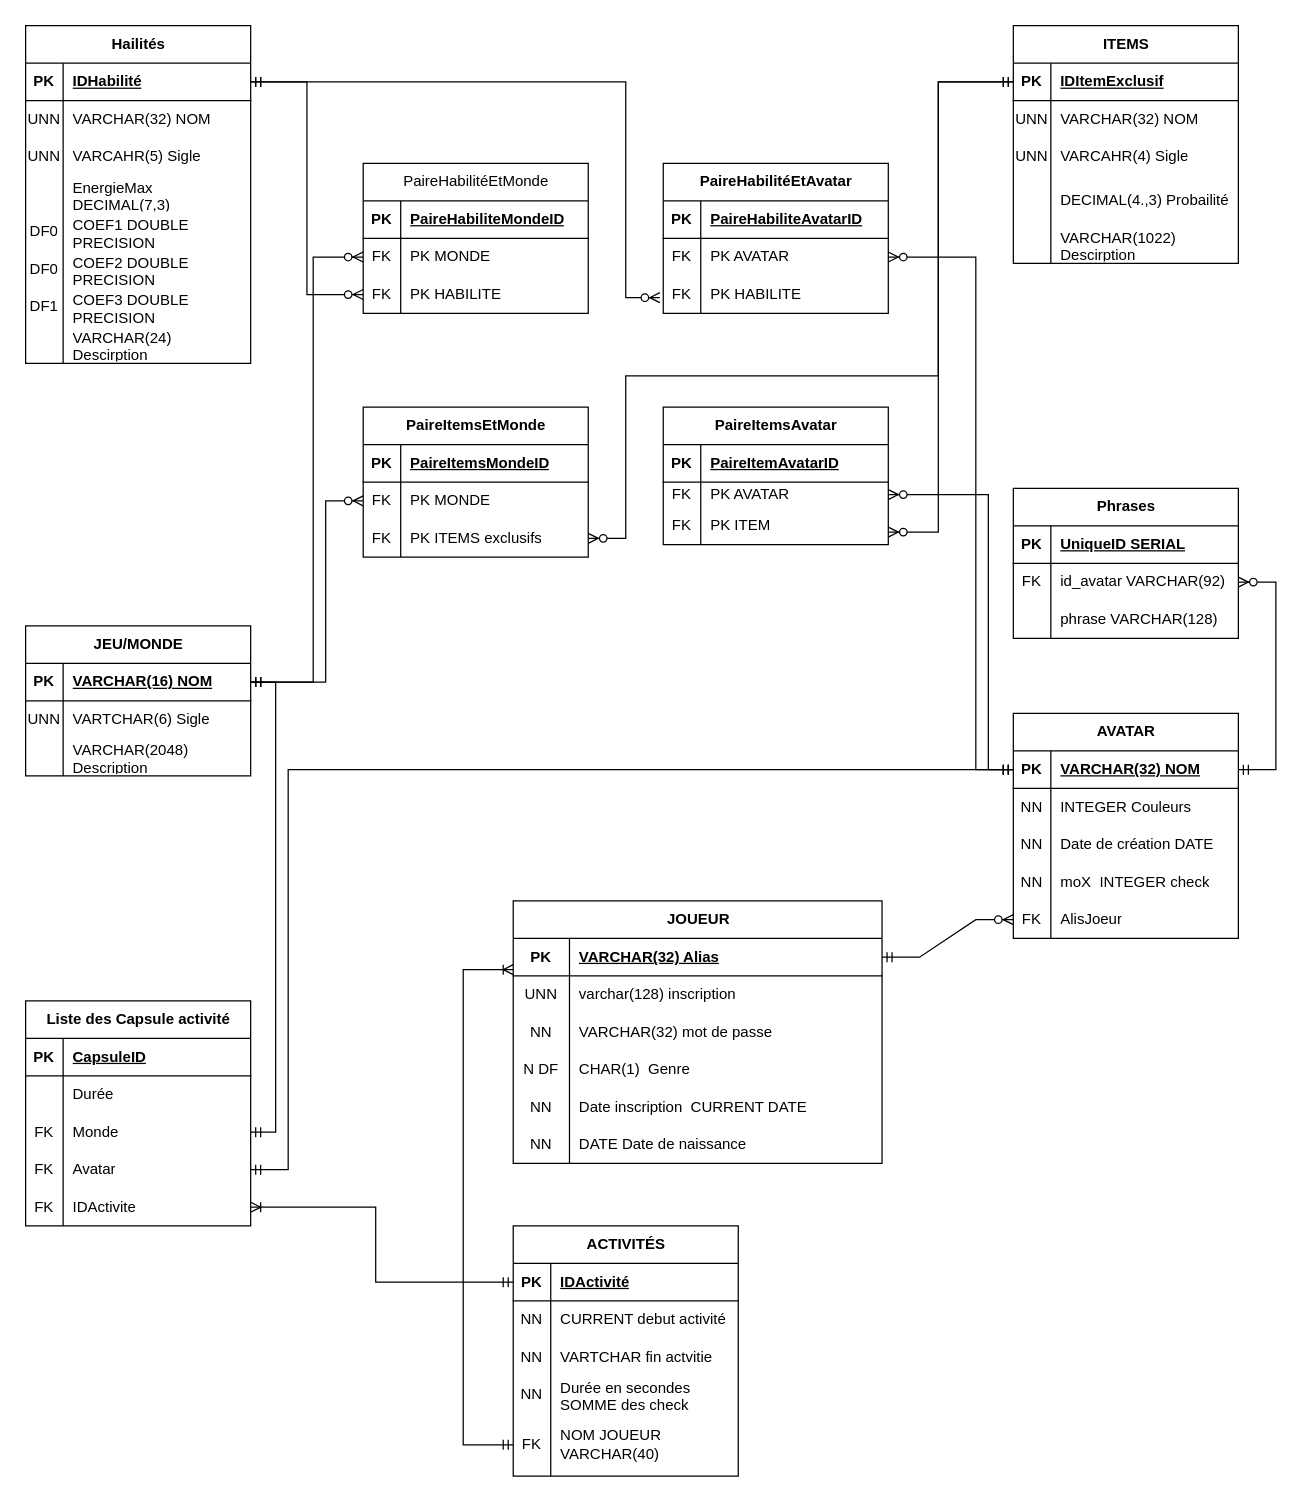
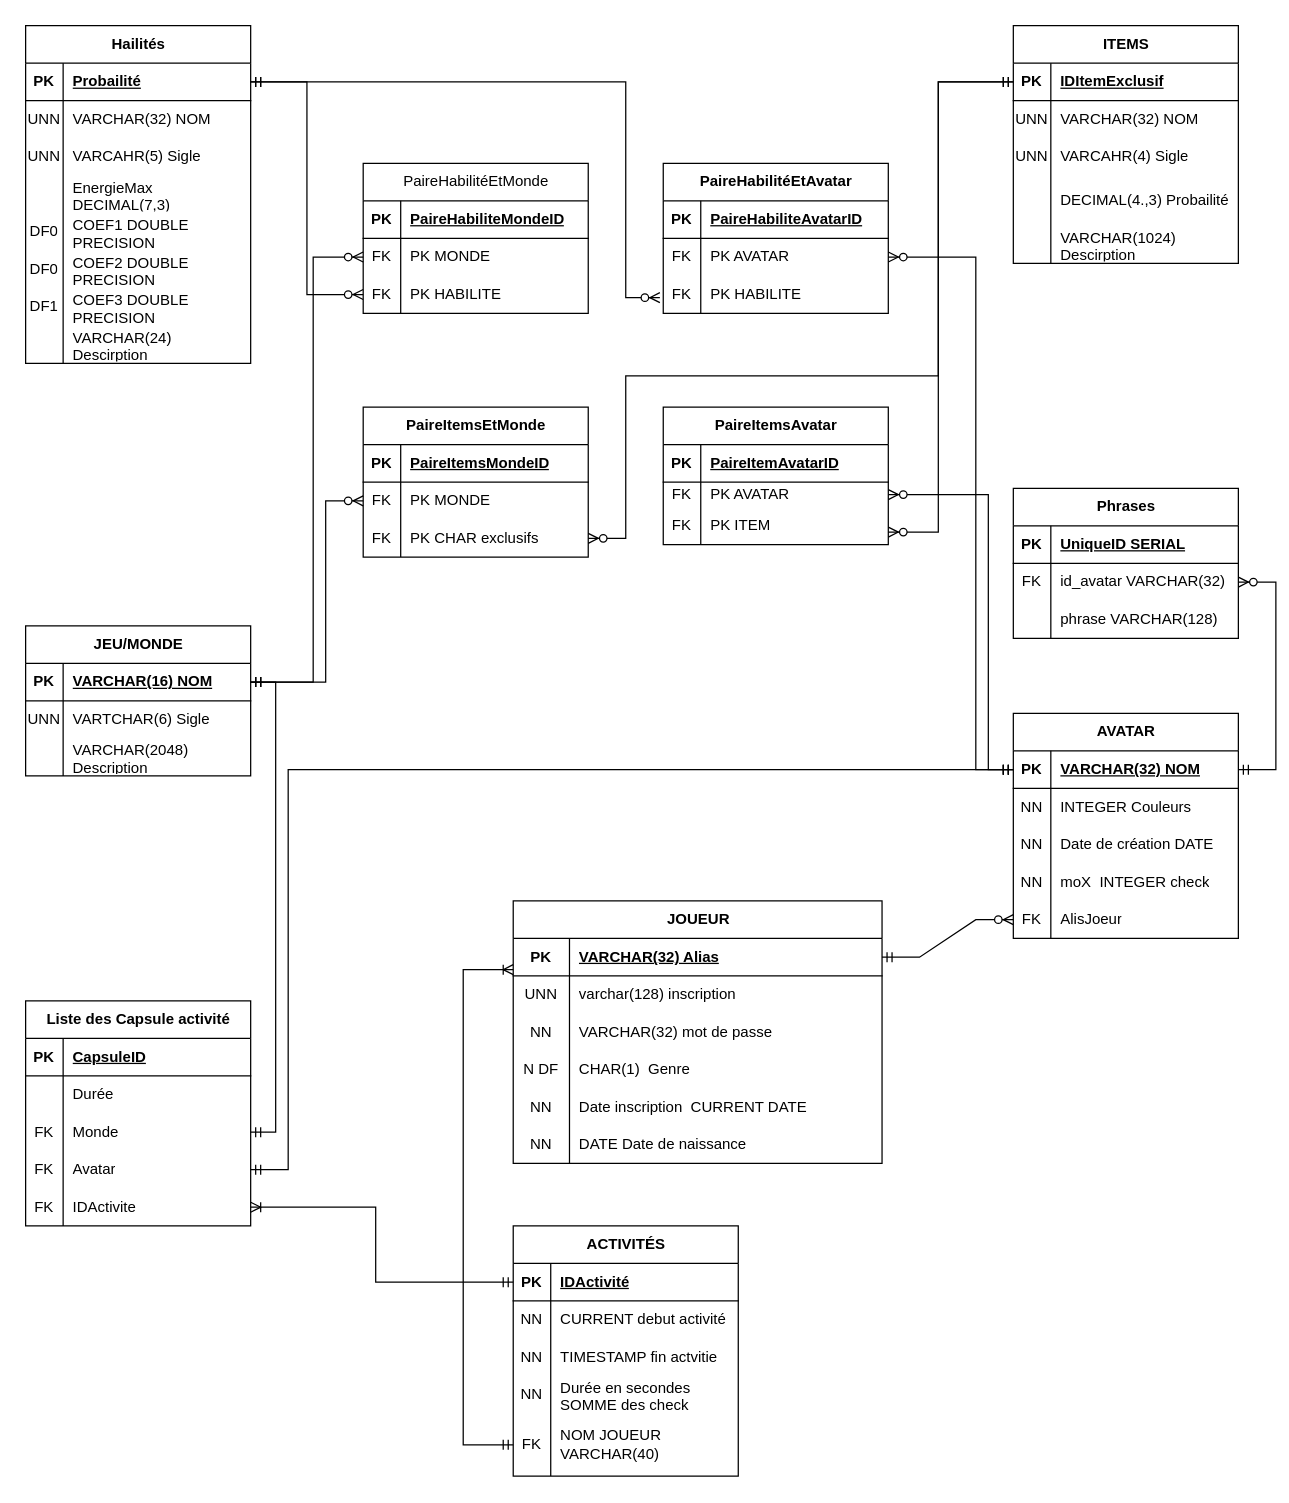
(109, 82) -> (109, 82)
(1149, 244) -> (1149, 244)
(478, 538) -> (474, 538)
(1145, 582) -> (1145, 582)
(639, 1357) -> (643, 1357)
